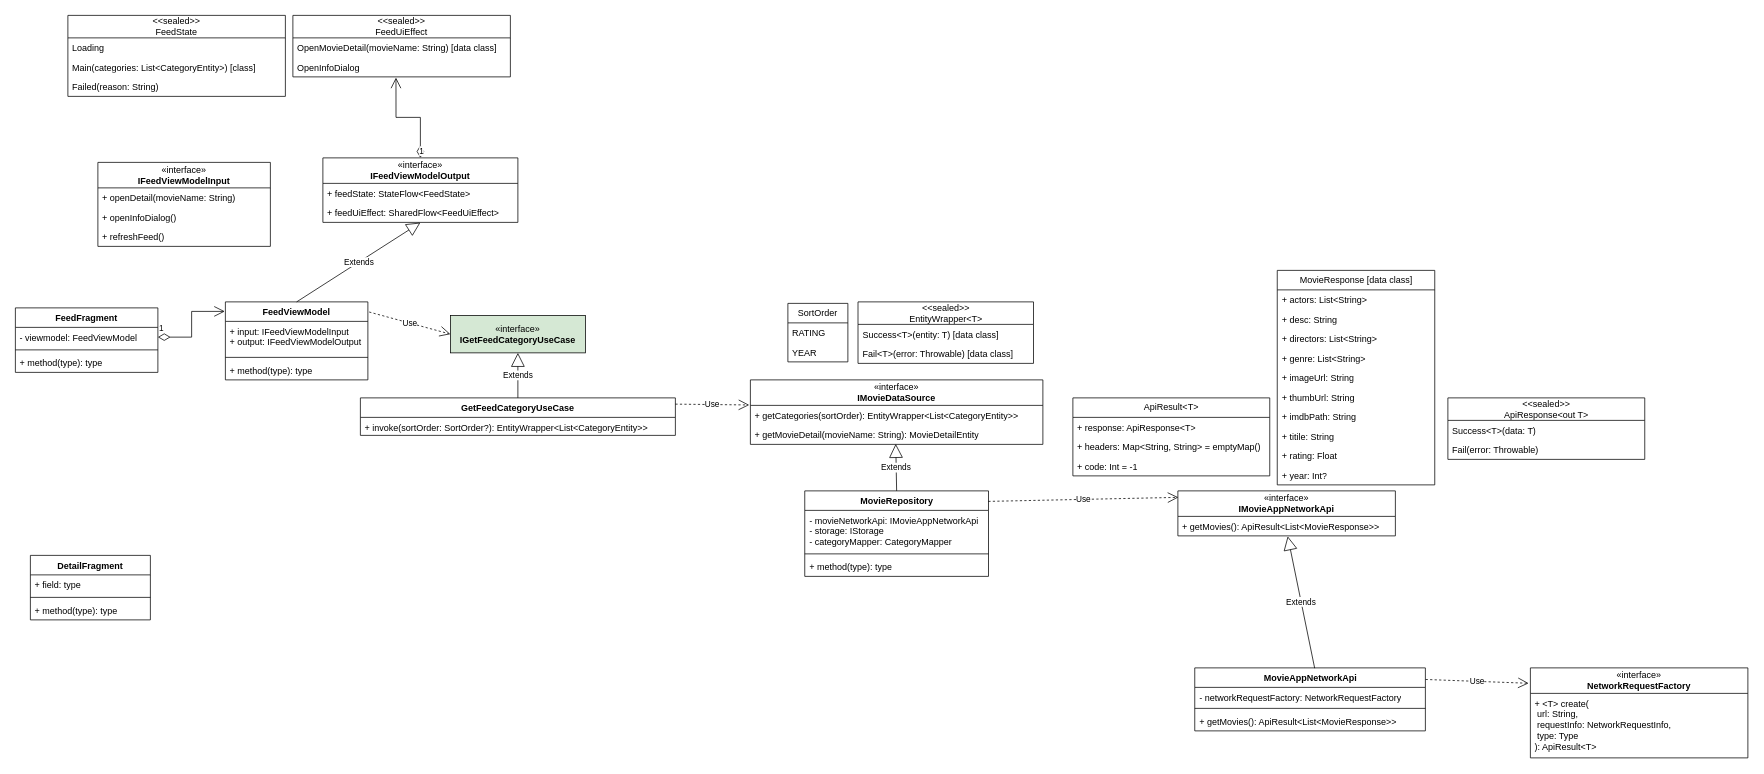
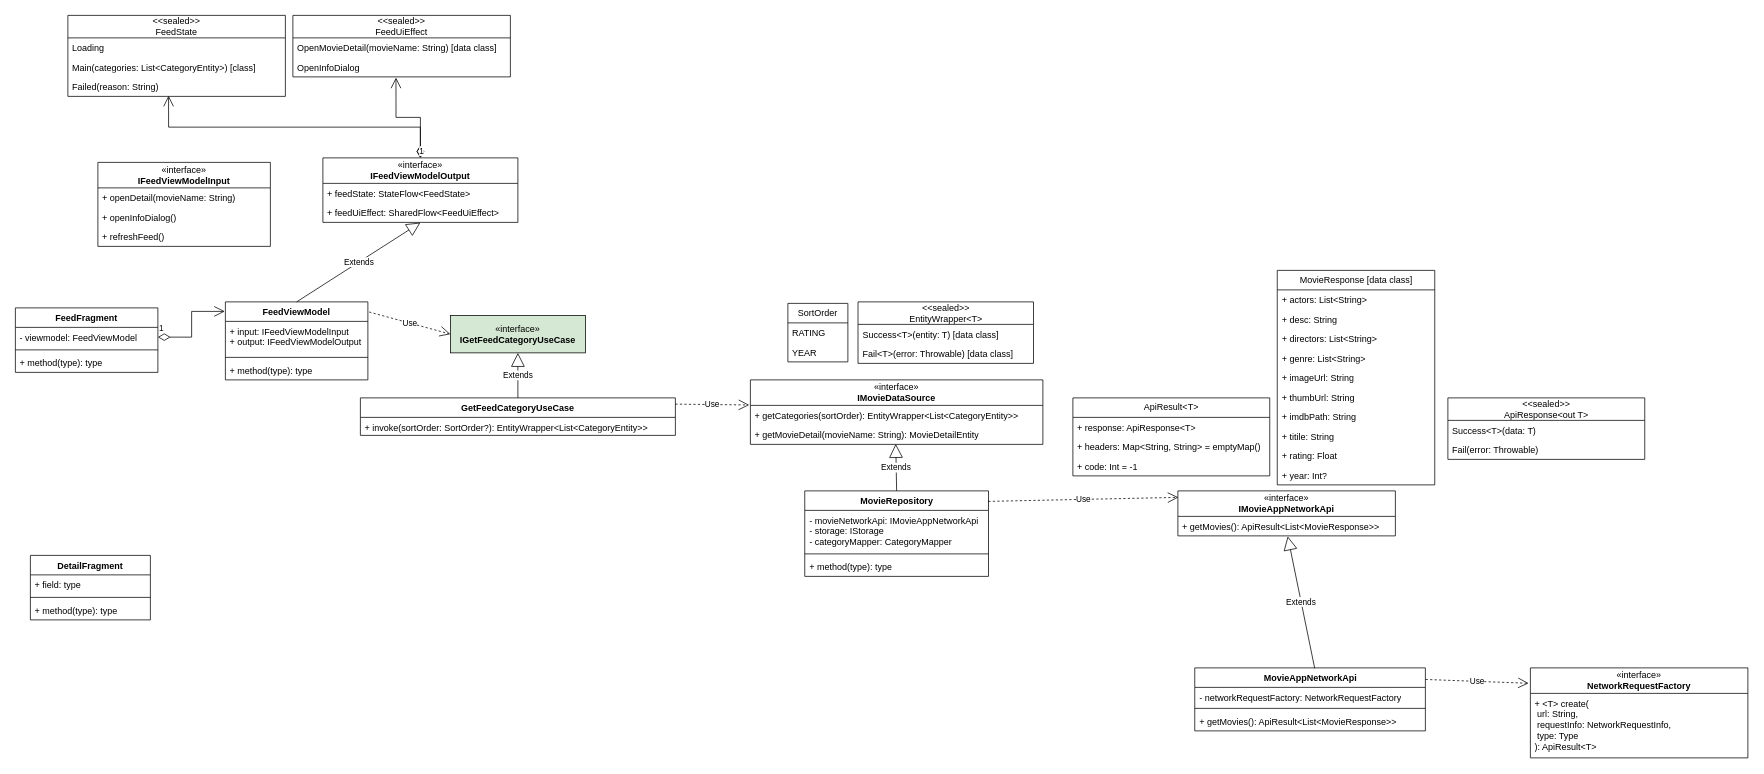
none -> (279, 127)
